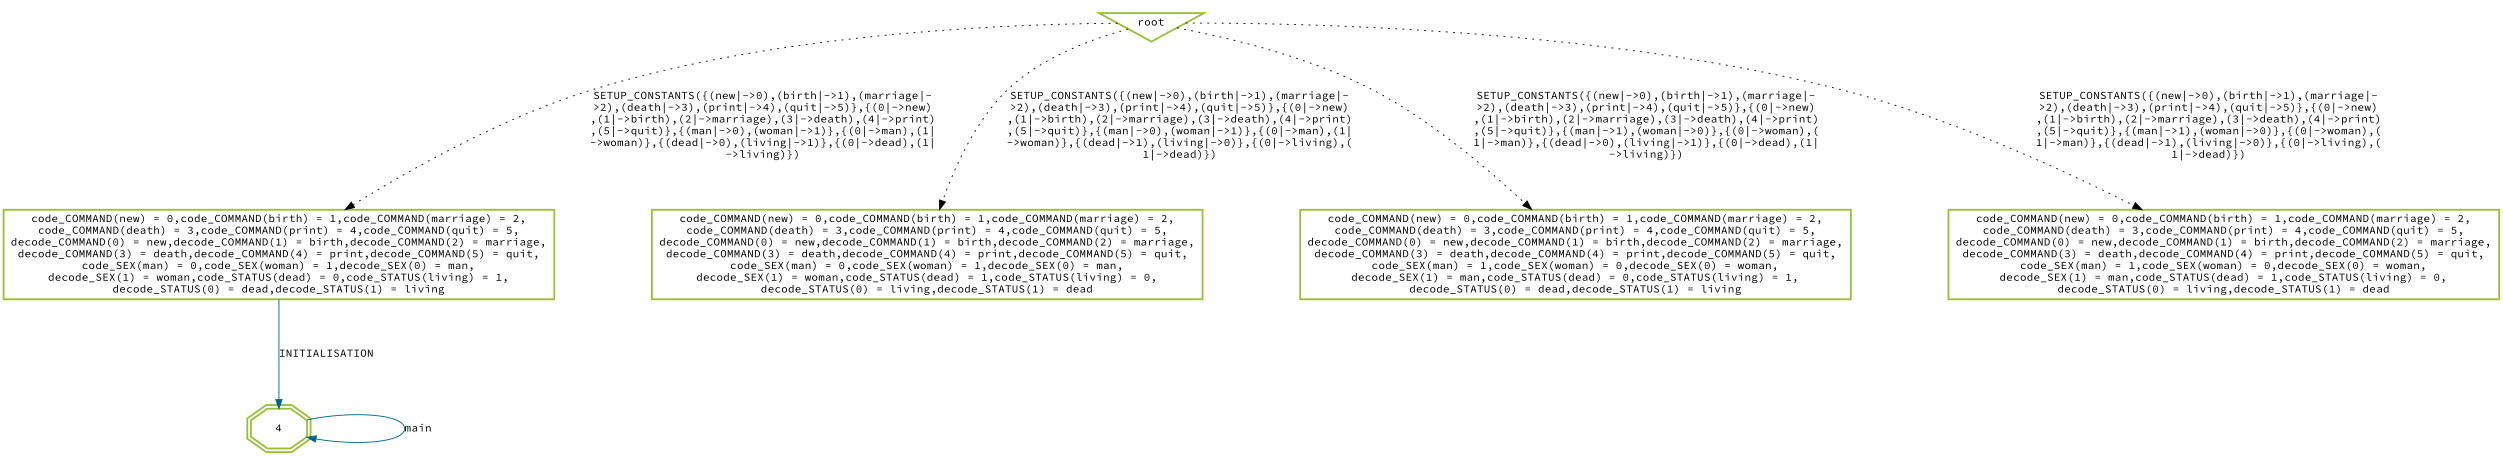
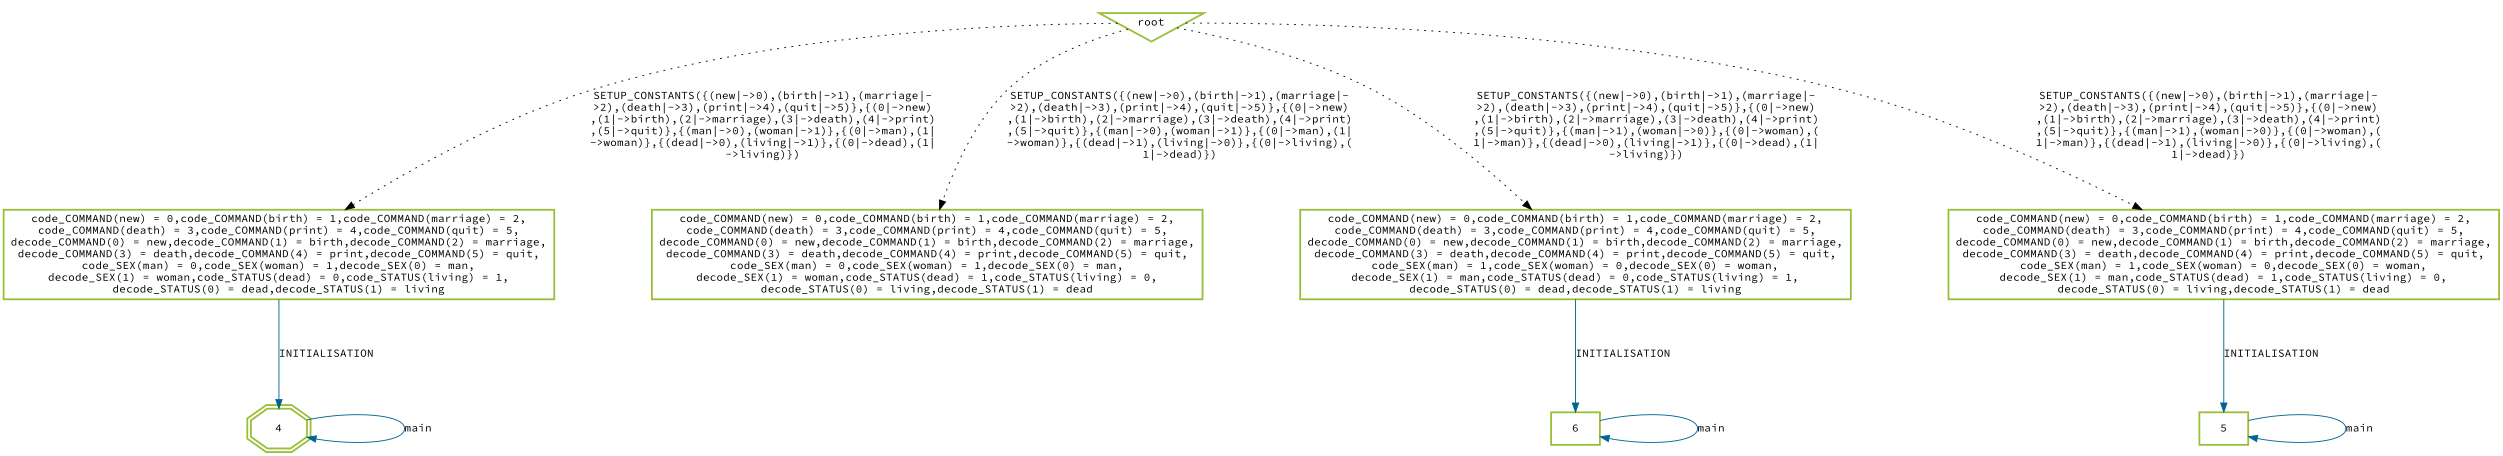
none -> (1576, 429)
none -> (2224, 429)
